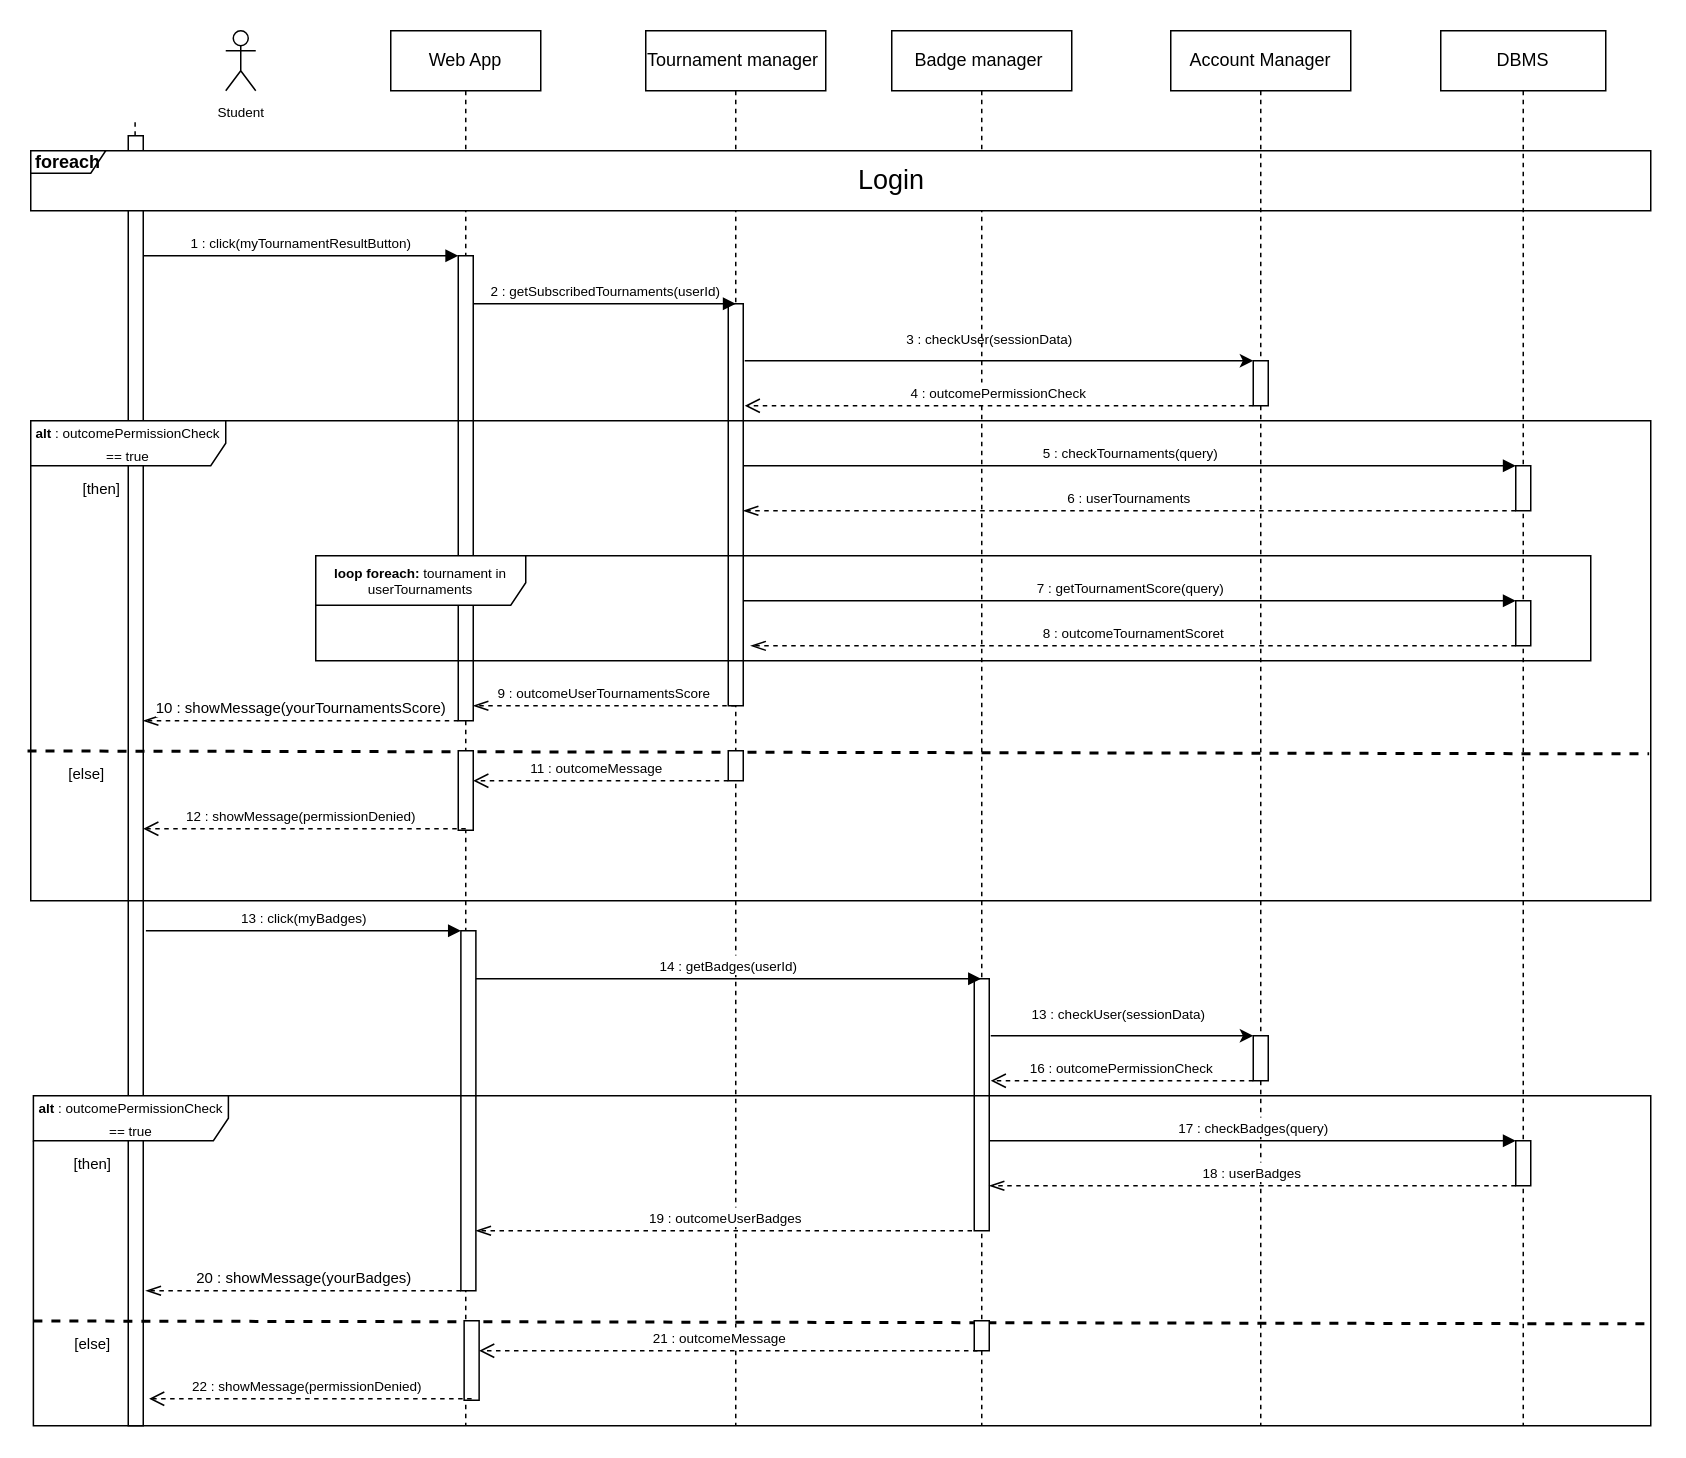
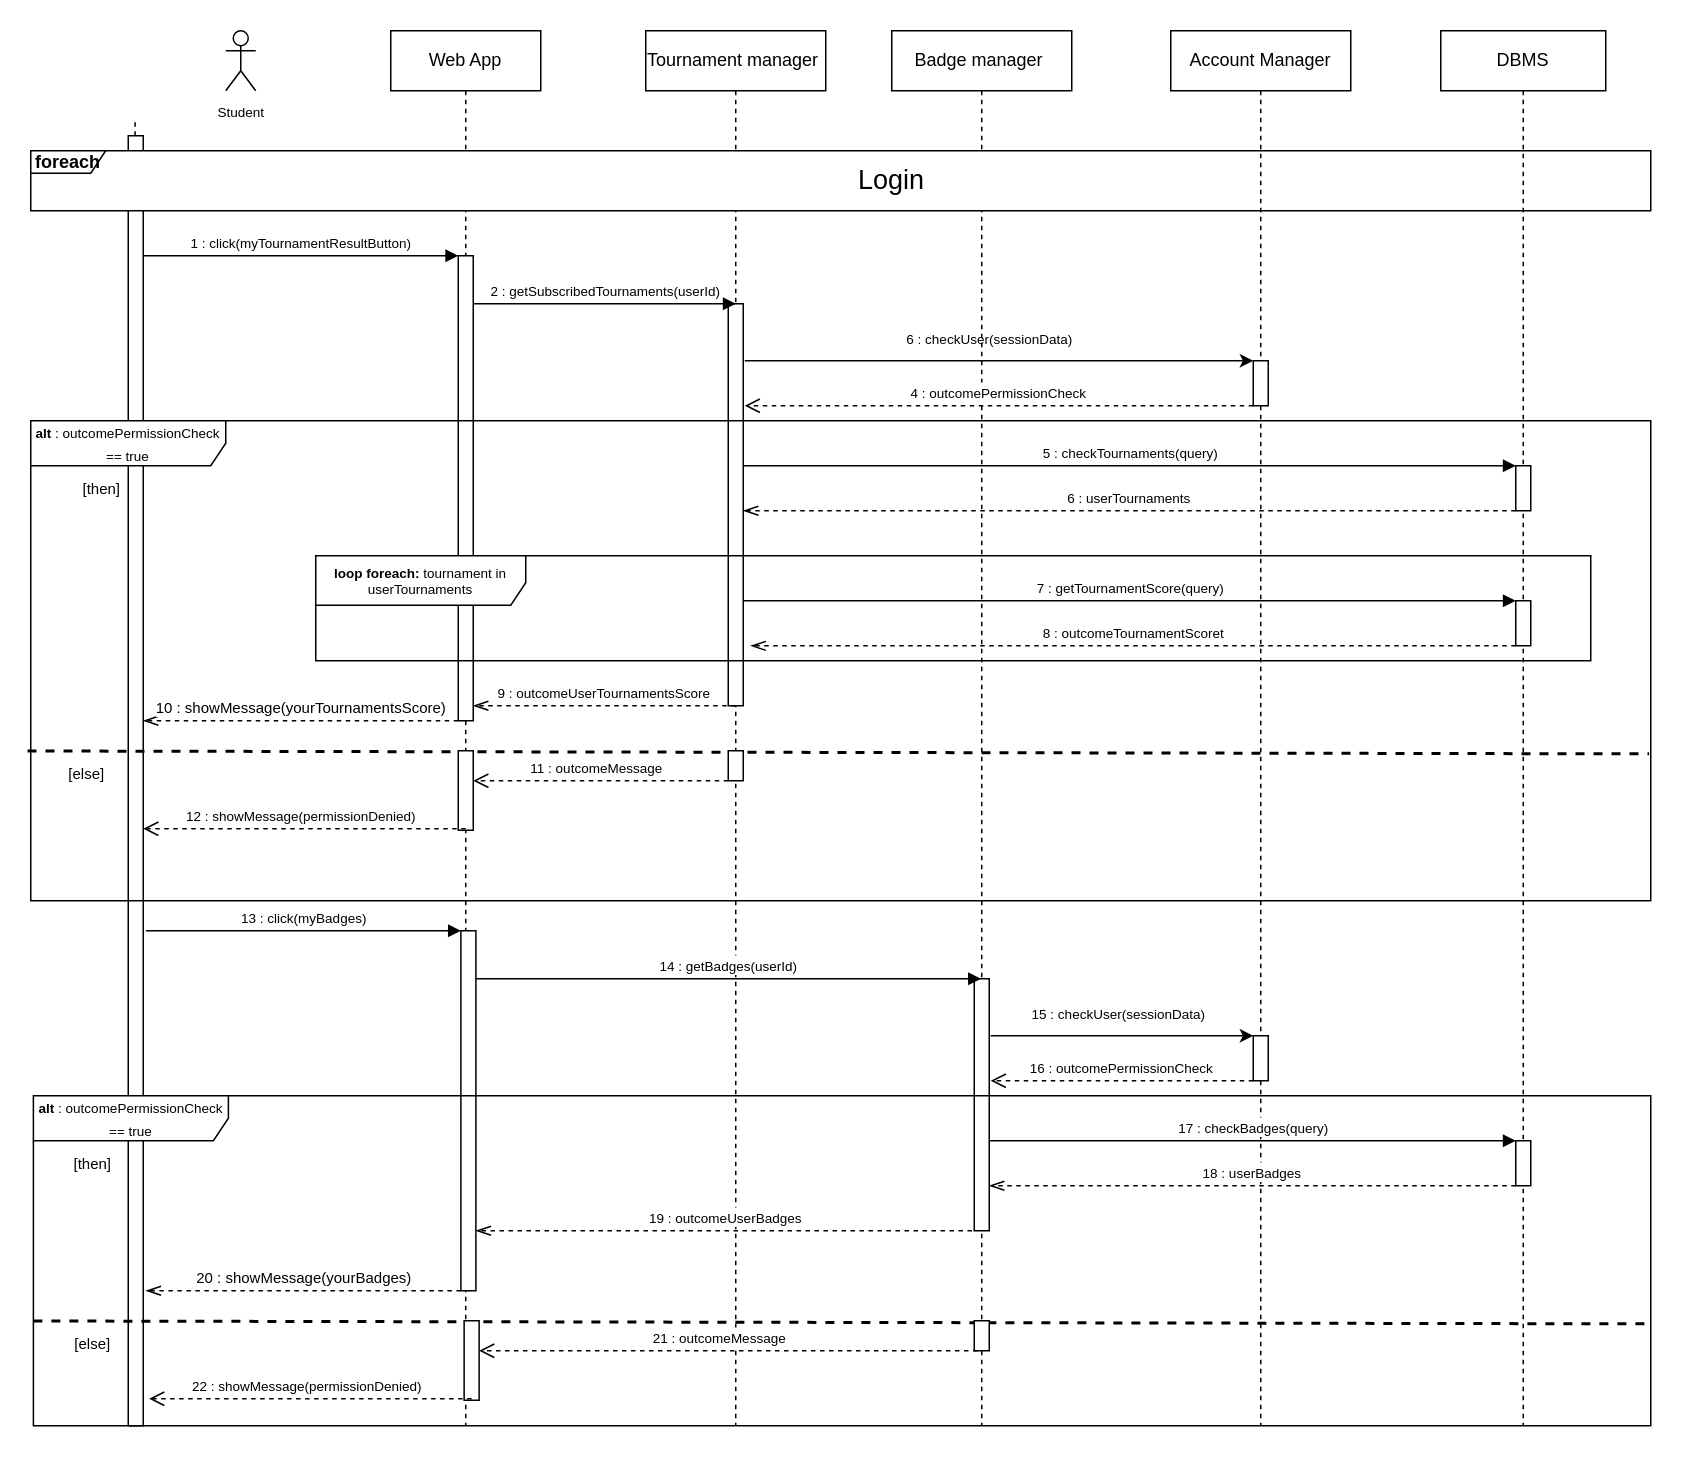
(990, 338) -> (990, 338)
(1119, 1013) -> (1119, 1013)
